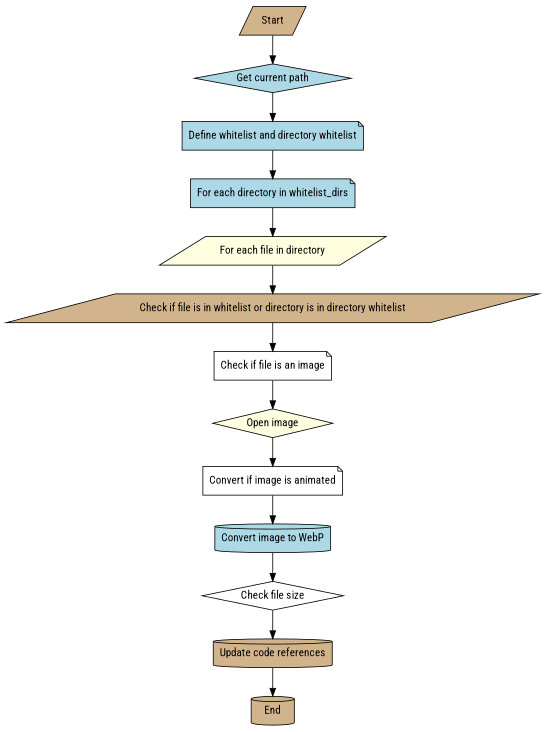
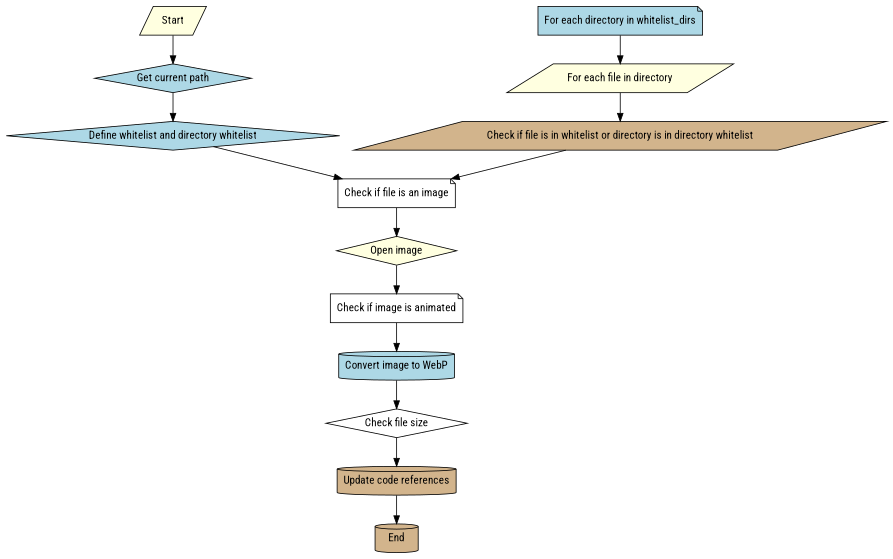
(273, 21) -> (173, 21)
(273, 136) -> (173, 136)
(273, 161) -> (274, 162)
(273, 481) -> (397, 308)
